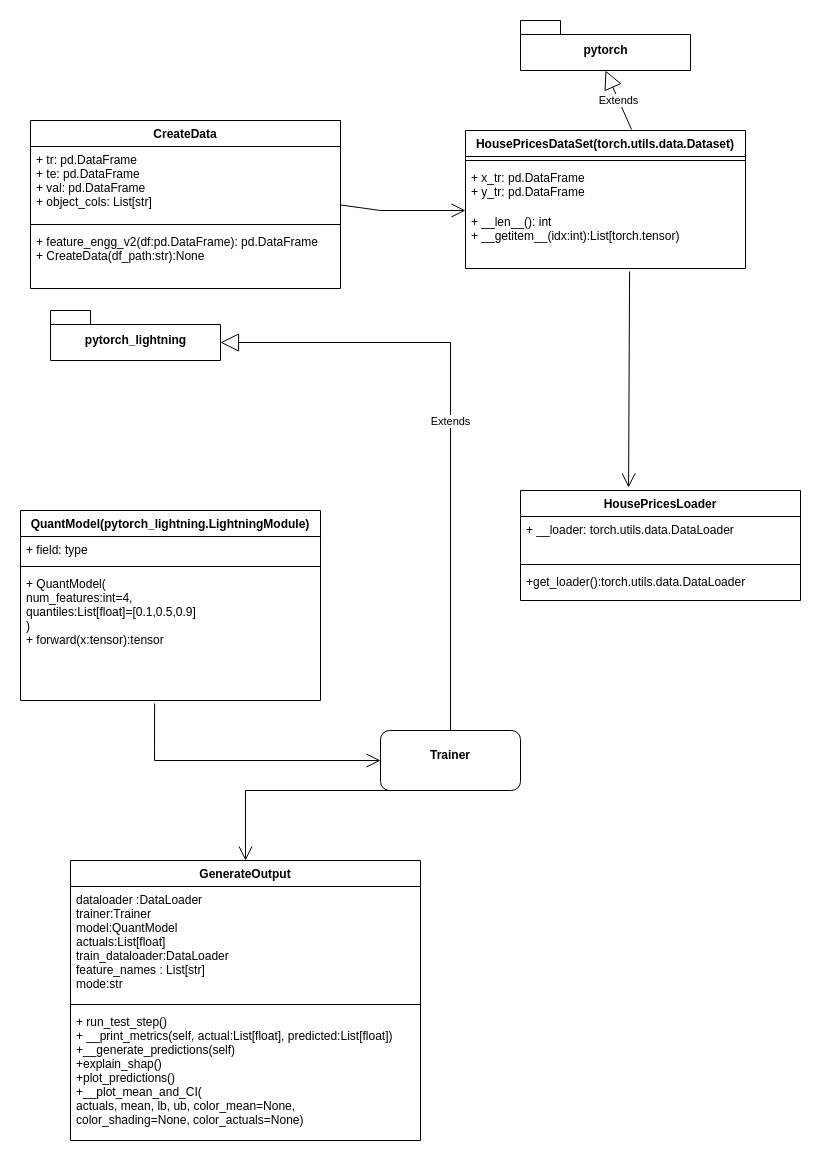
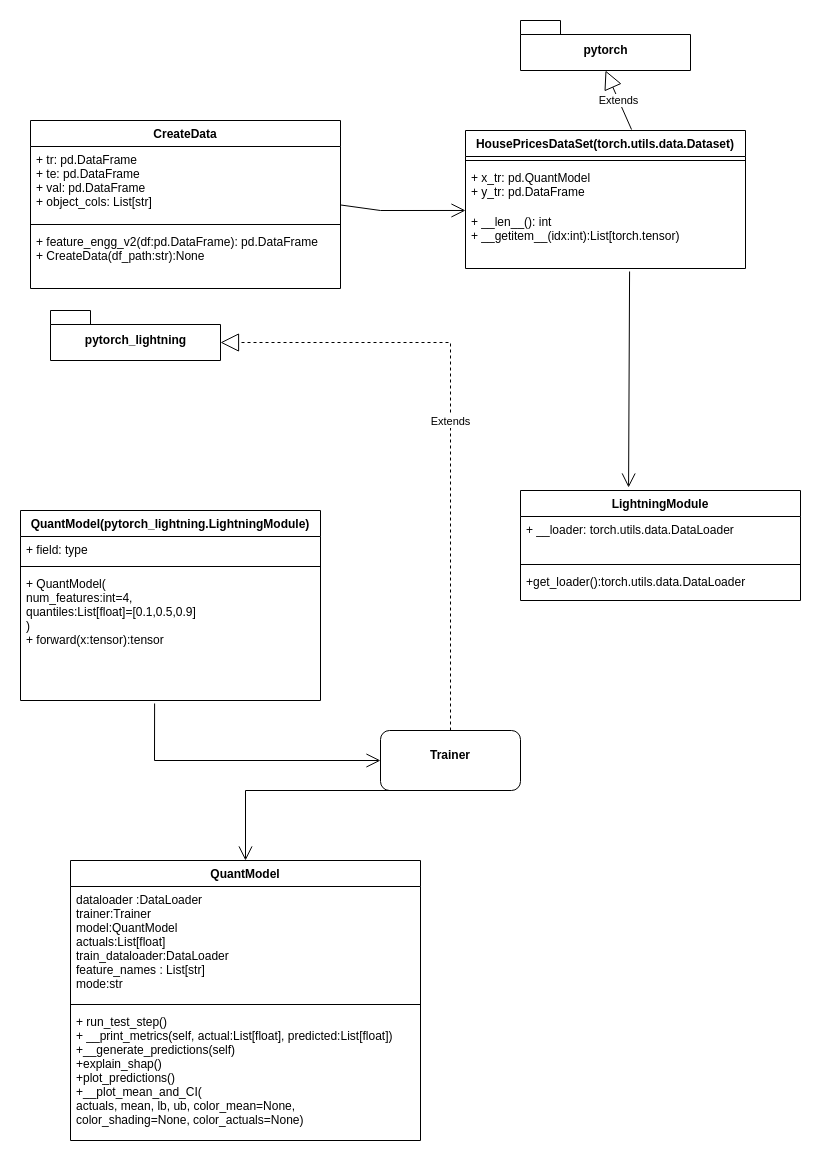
(532, 178) -> (534, 178)
(660, 504) -> (660, 504)
(451, 579) -> (451, 579)
(245, 874) -> (245, 874)
